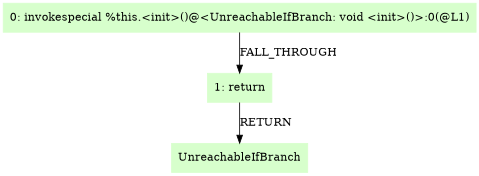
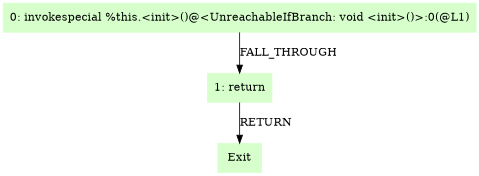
(240, 158) -> (240, 158)
